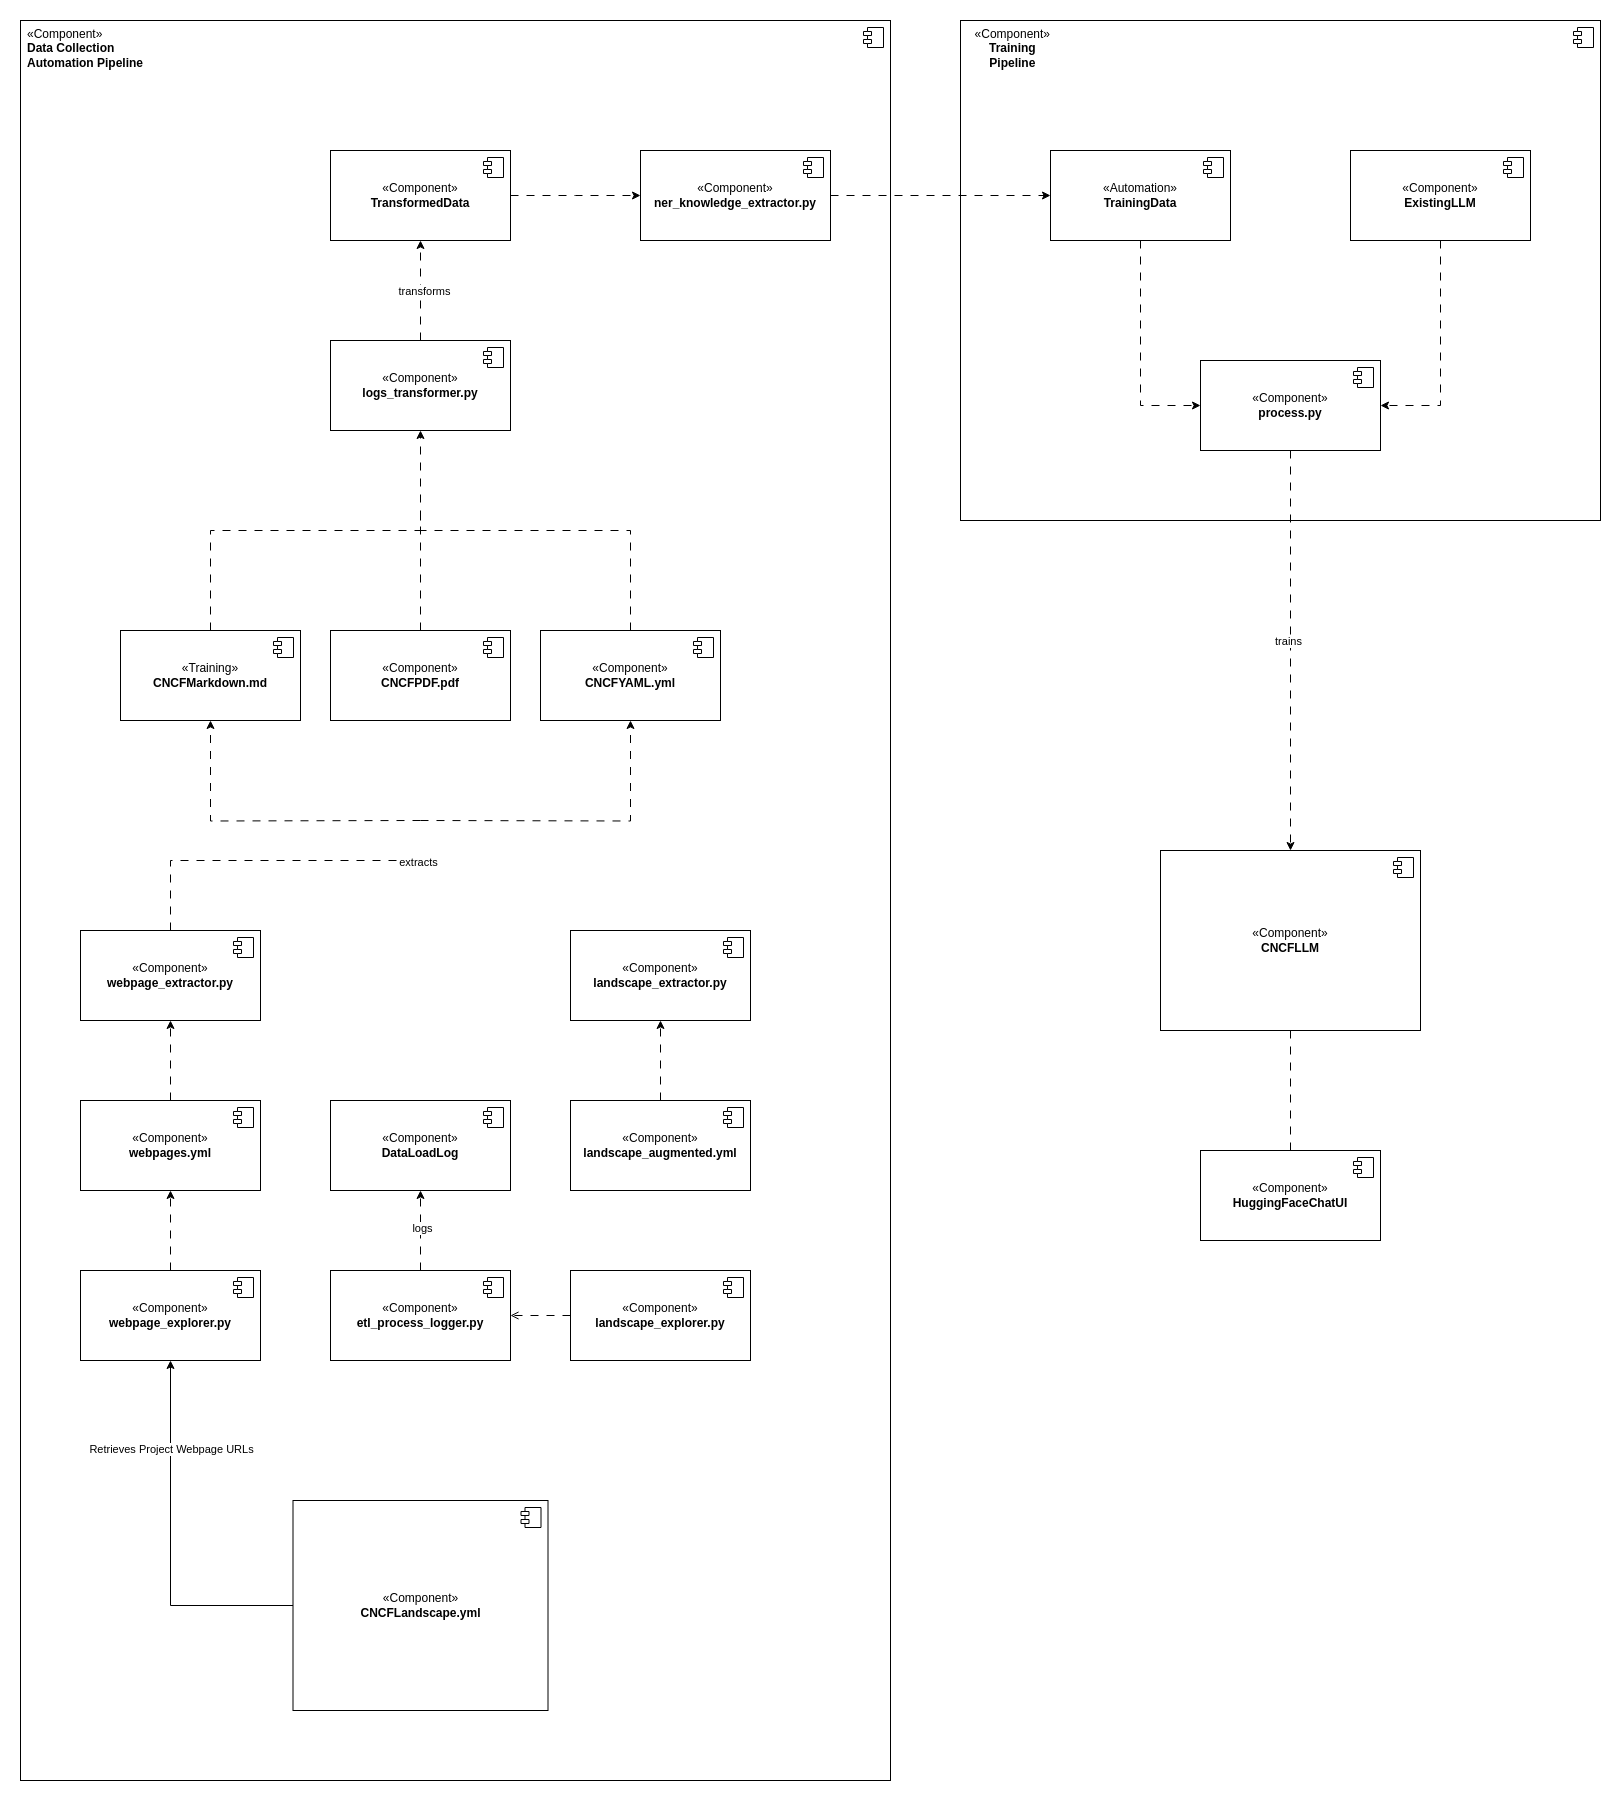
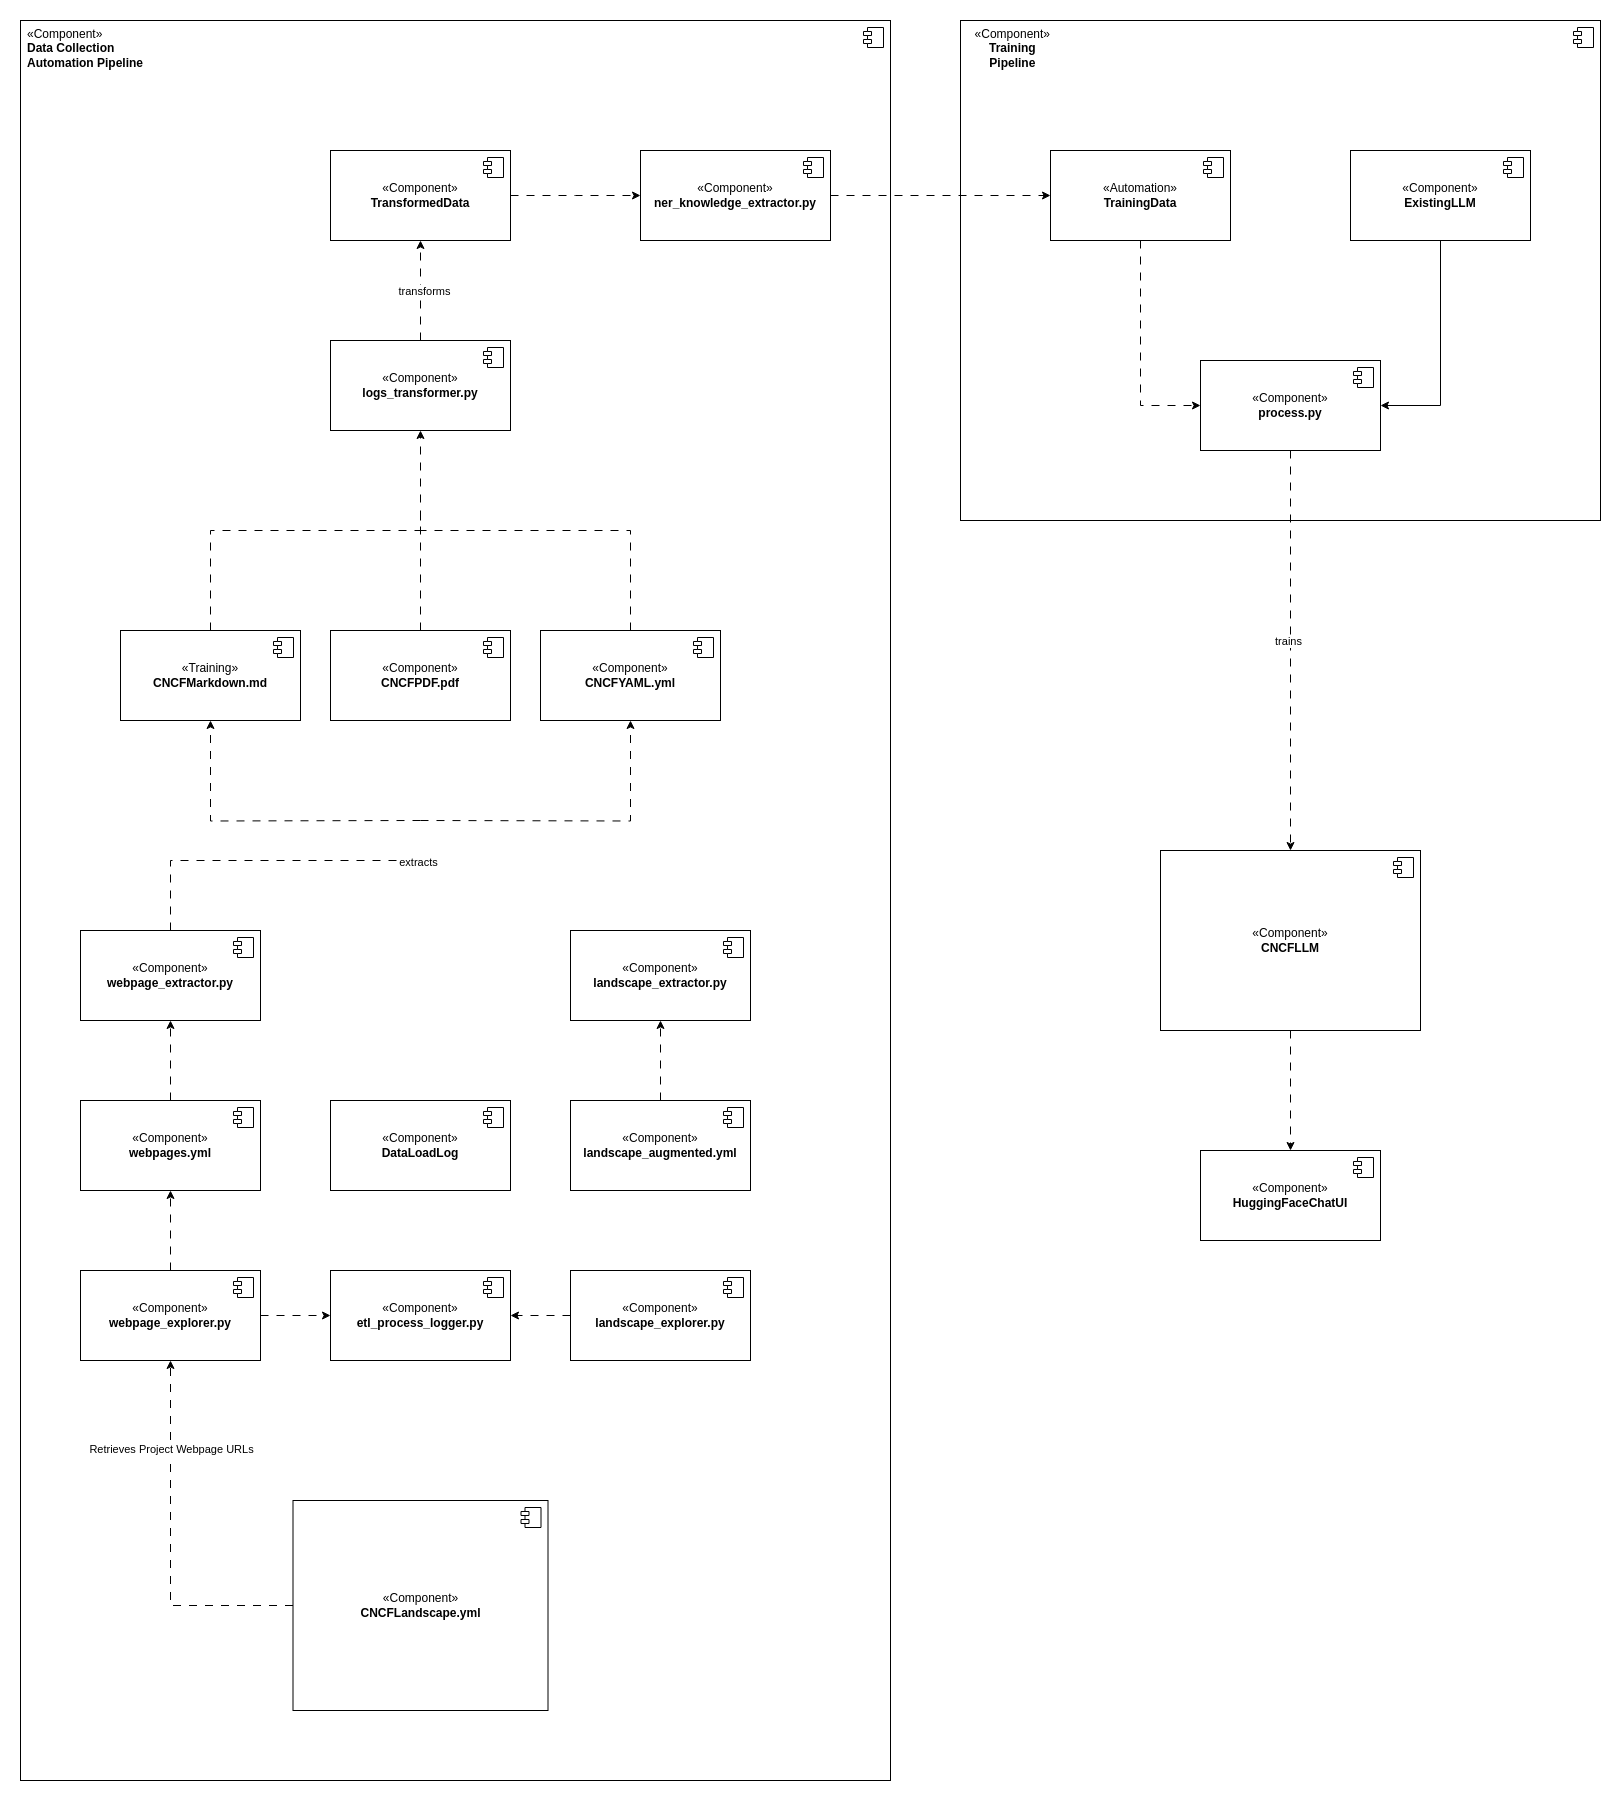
(1441, 352) -> (1441, 352)
(1291, 1145) -> (1291, 1142)
(421, 1234) -> none
none -> (292, 1316)
(517, 1316) -> (519, 1316)
(171, 1587) -> (171, 1587)
